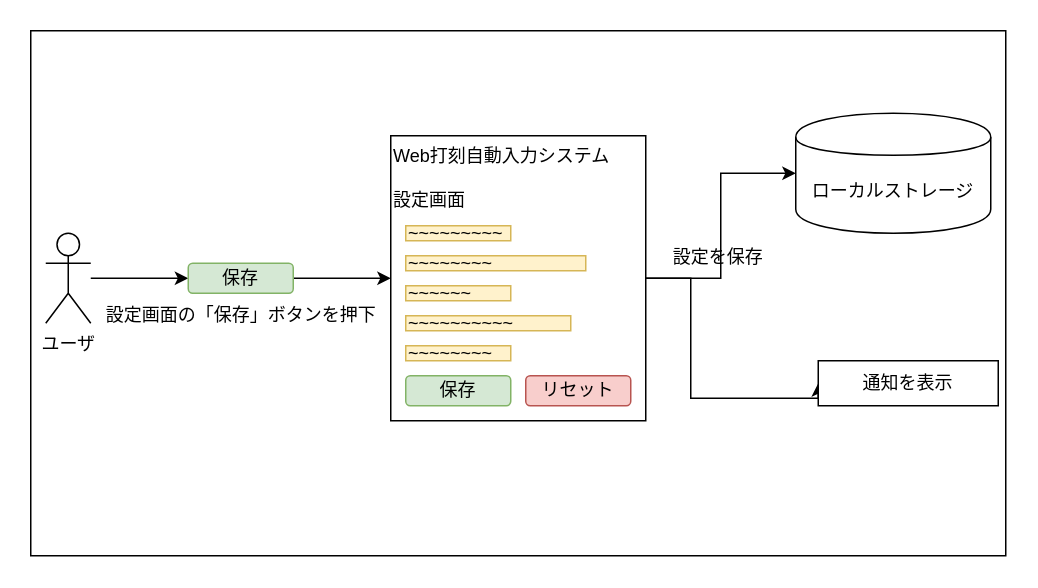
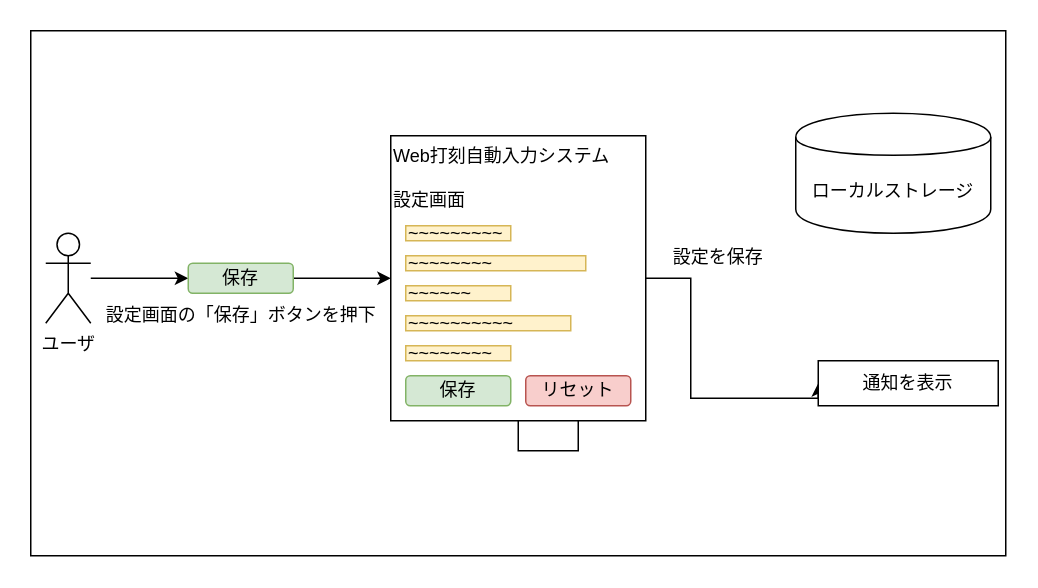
(721, 207) -> (548, 451)
